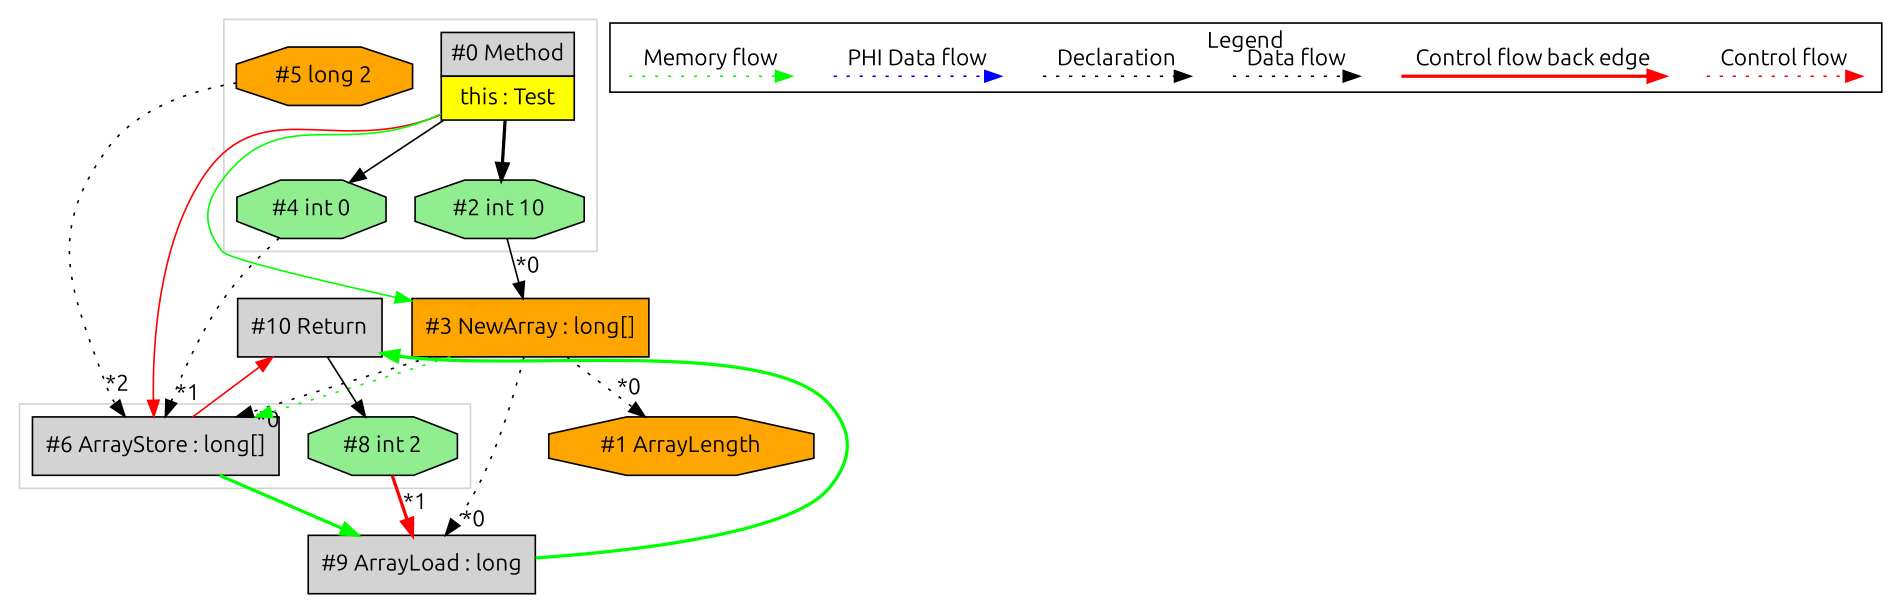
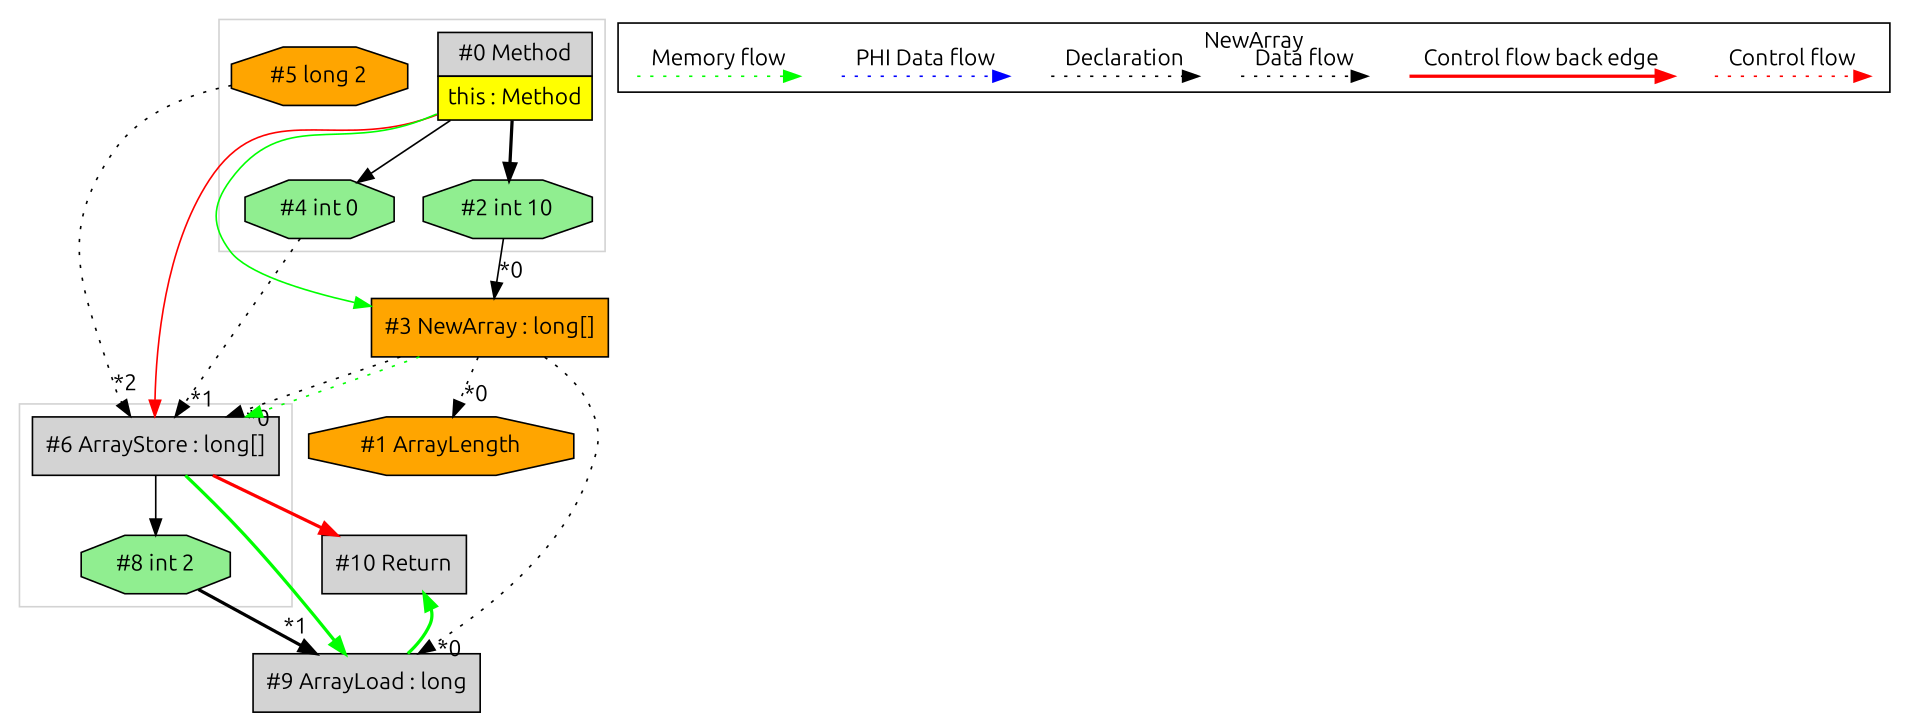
(1246, 42) -> (1254, 42)
(508, 97) -> (515, 97)
(338, 374) -> (156, 497)
(226, 392) -> (267, 502)
(400, 499) -> (250, 618)
